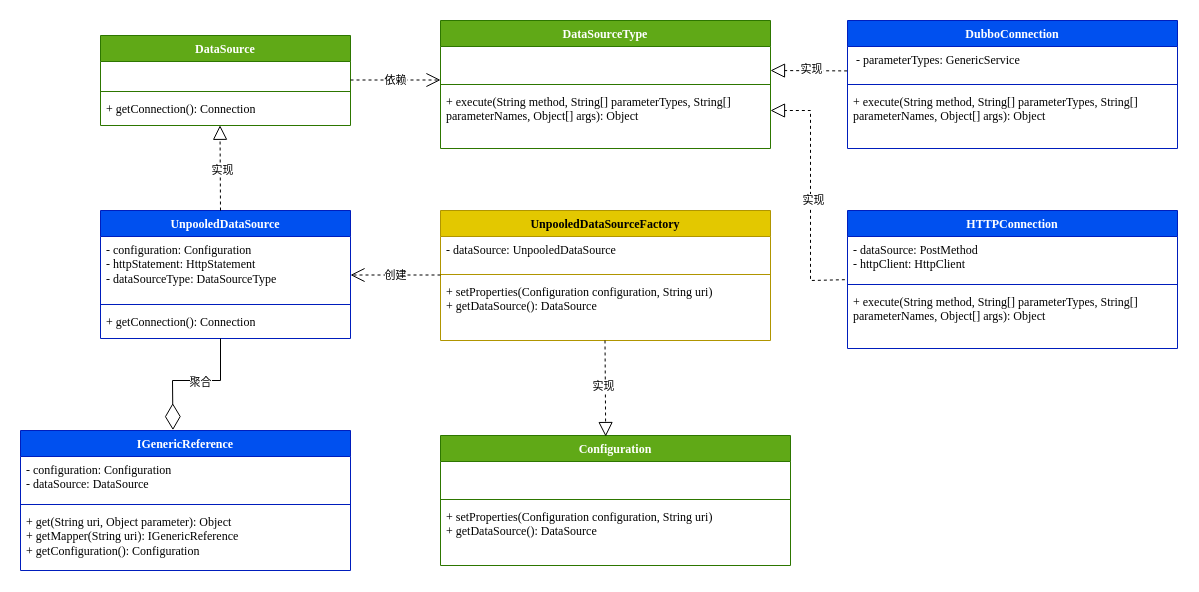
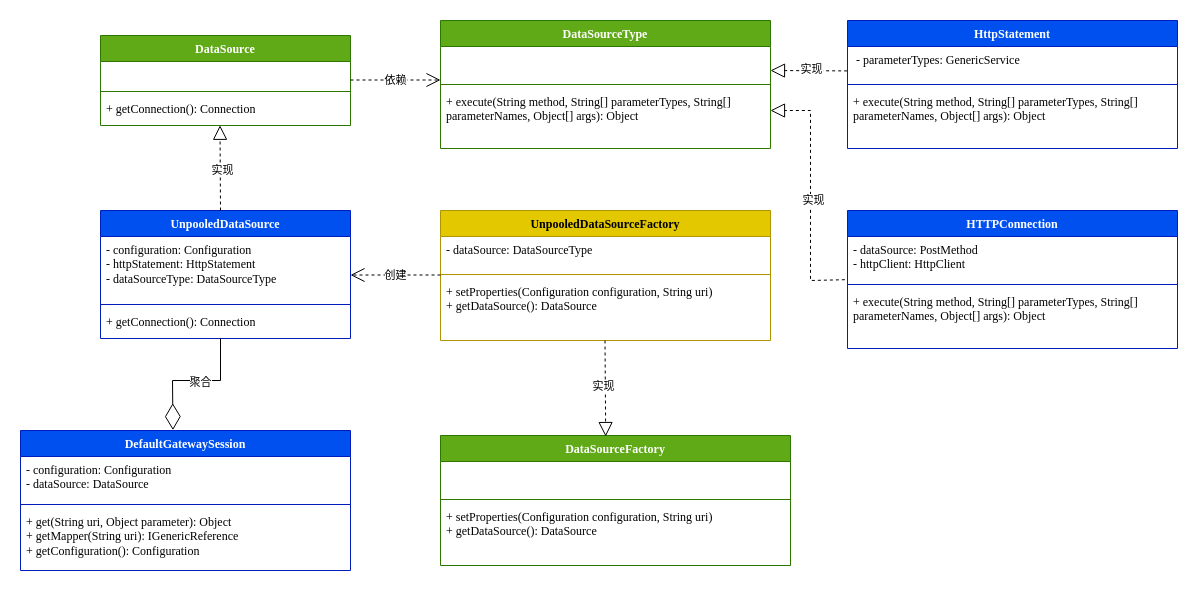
(1013, 35) -> (1013, 35)
(549, 251) -> (537, 251)
(186, 445) -> (186, 445)
(616, 450) -> (616, 450)
